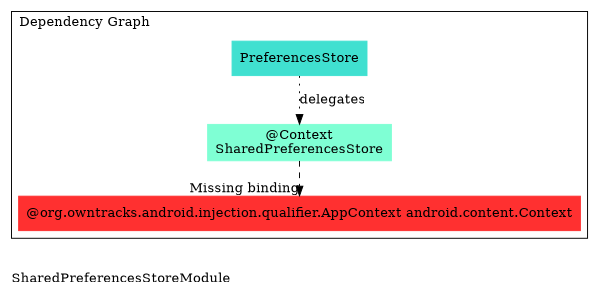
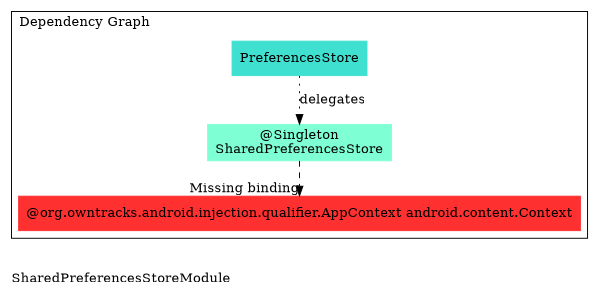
(300, 143) -> (300, 143)
